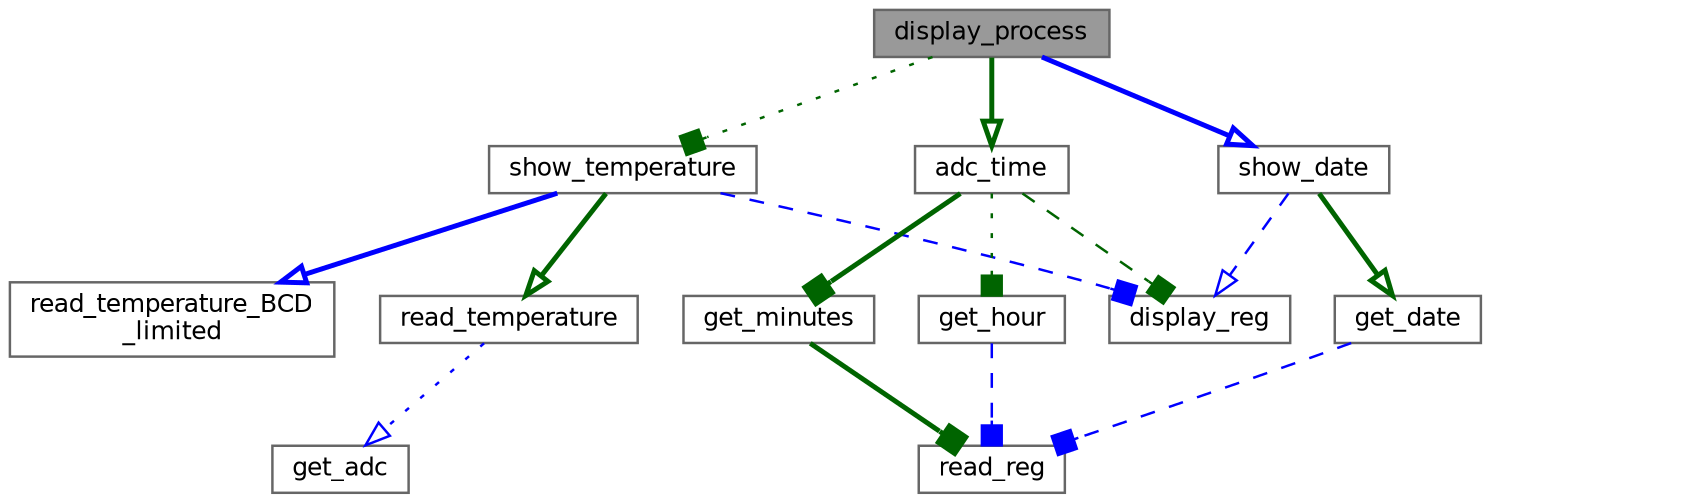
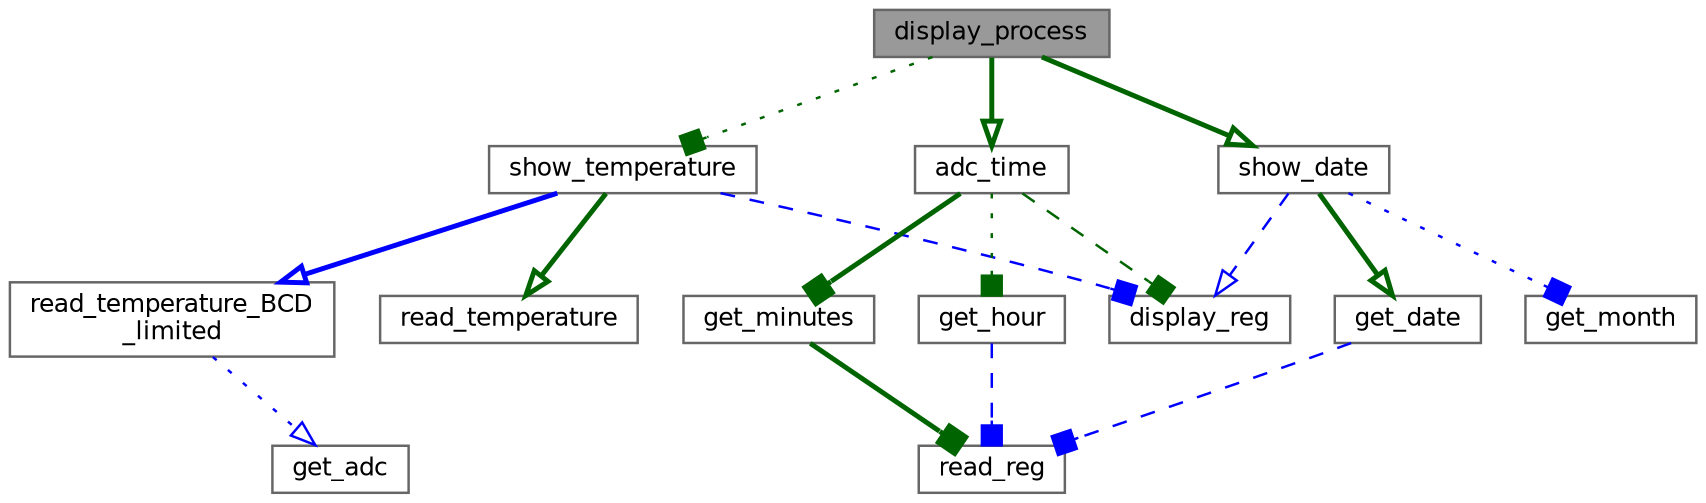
(1136, 96) -> (1136, 96)
none -> (1611, 319)
(434, 386) -> (255, 393)
